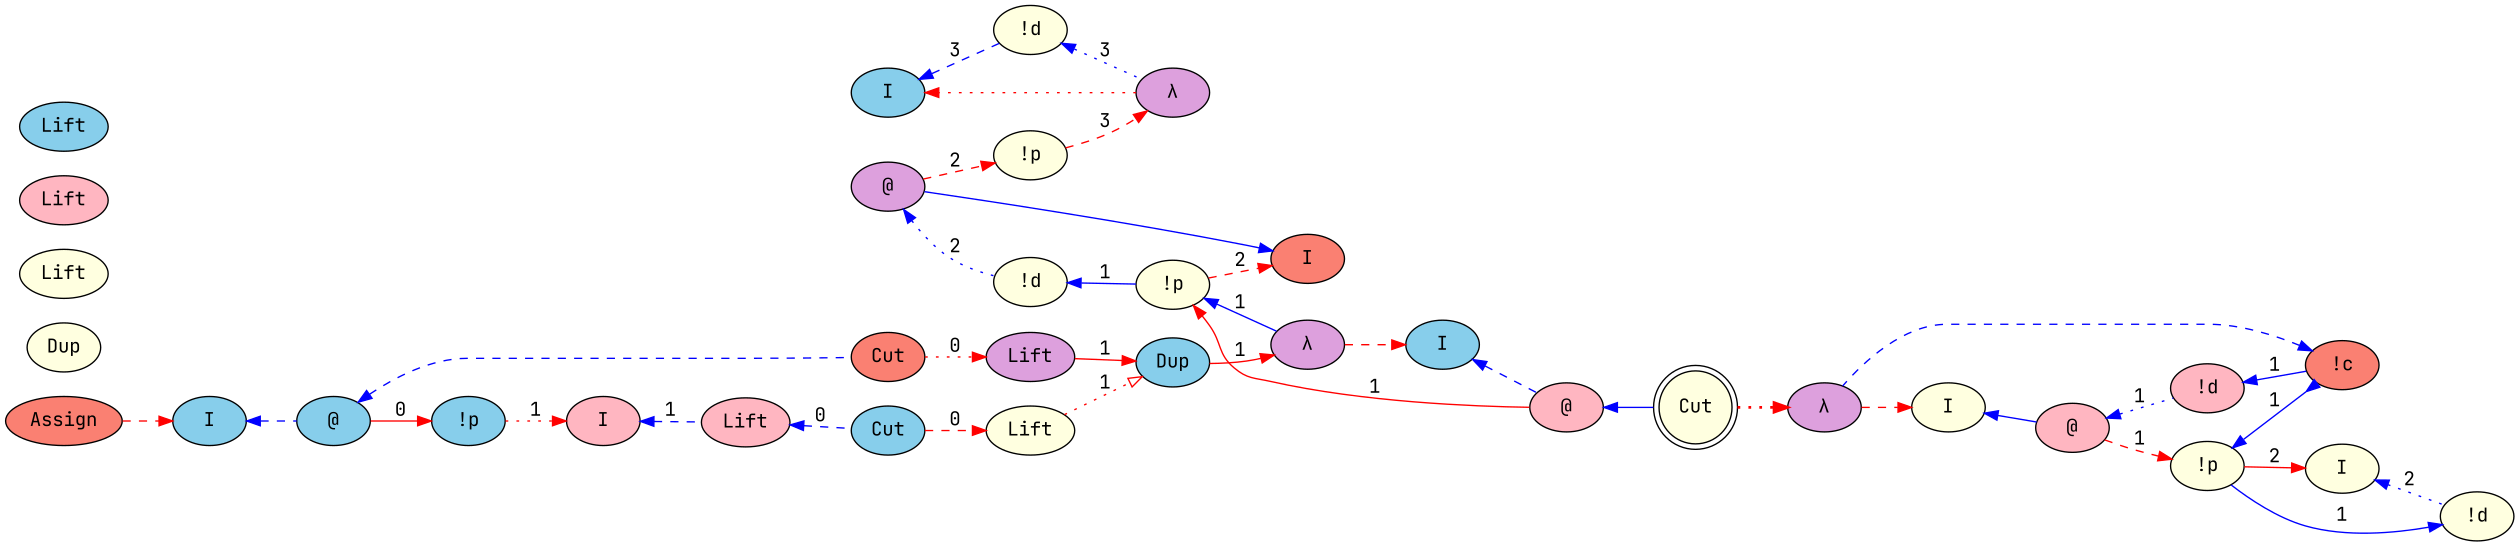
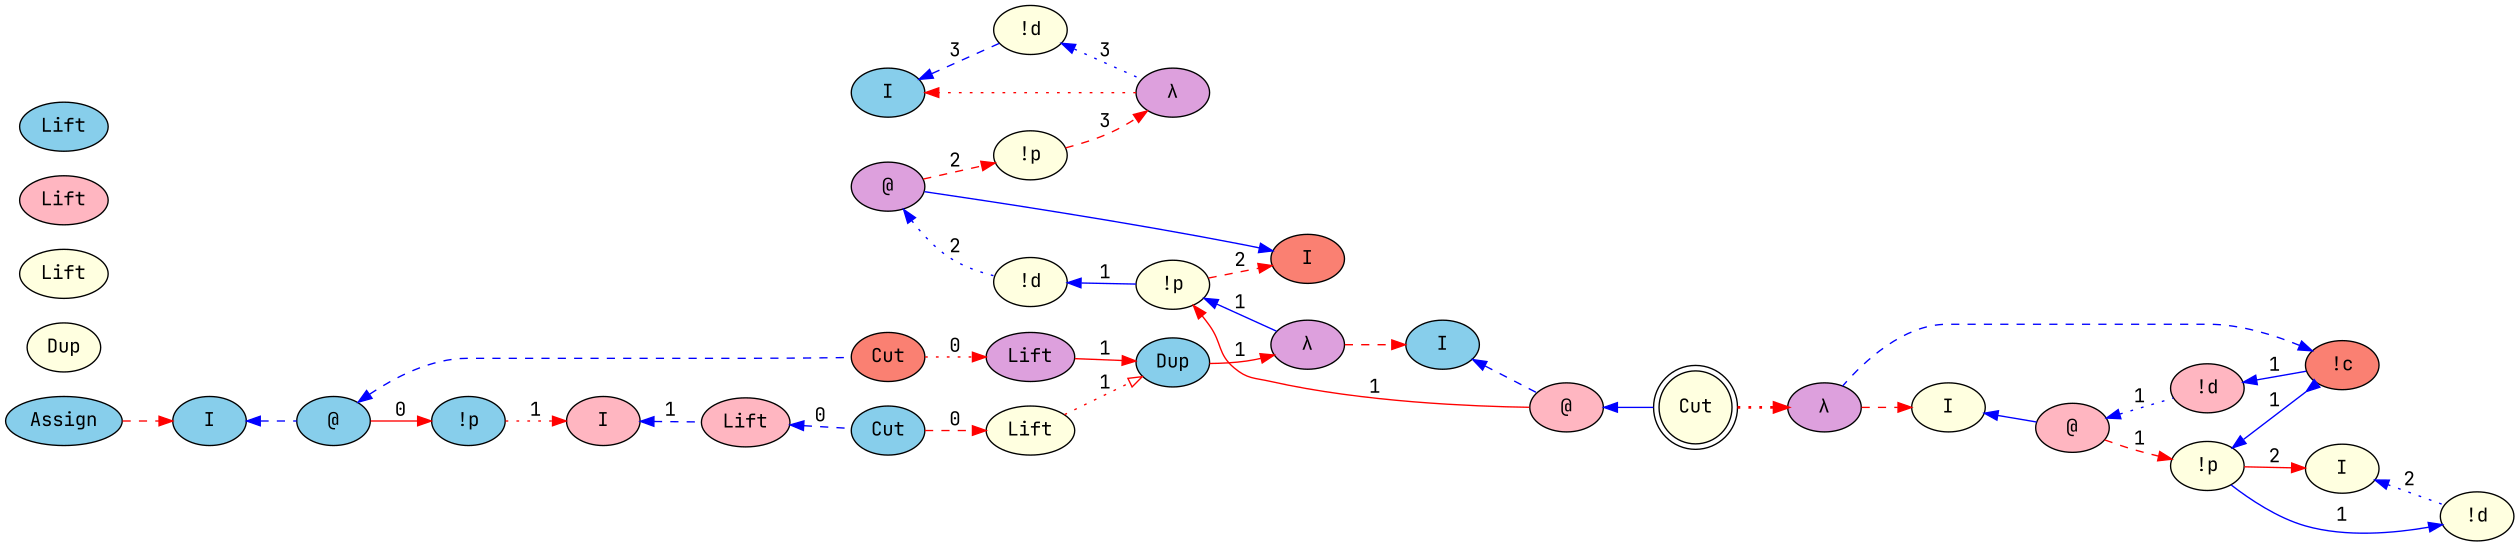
(64, 421) -> (64, 421)
